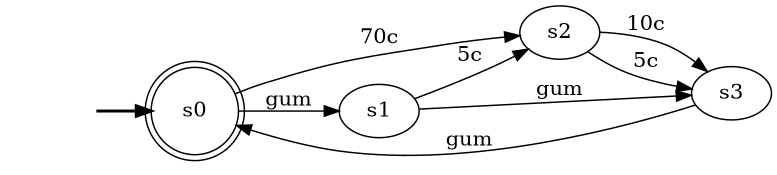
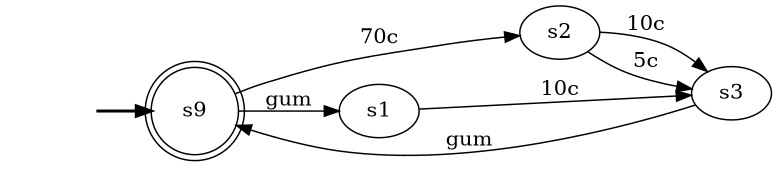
(465, 79) -> none
(560, 90) -> (560, 90)
(195, 111) -> (195, 111)
